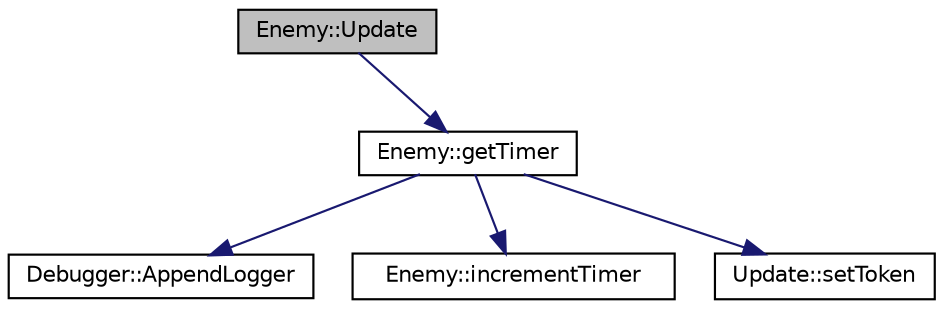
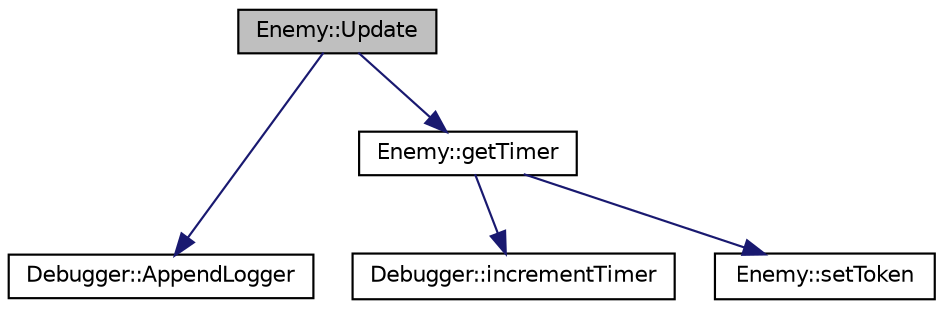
(325, 211) -> (256, 145)
(514, 276) -> (514, 276)
(825, 276) -> (825, 276)
